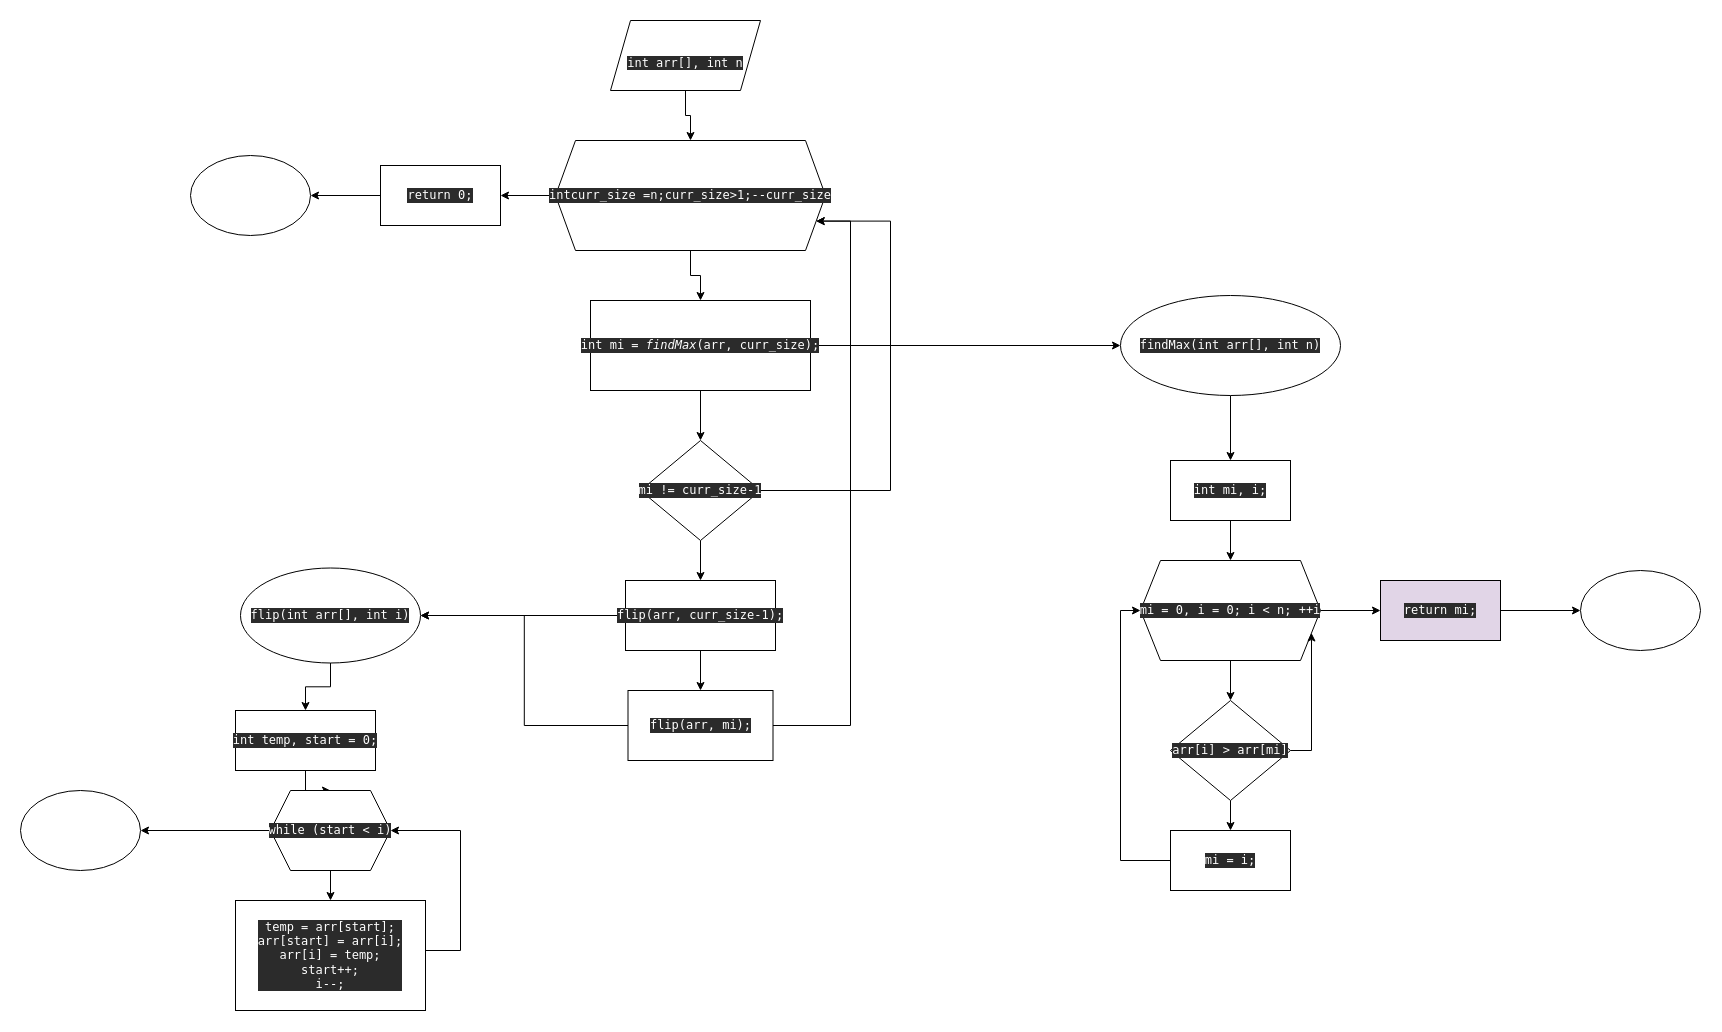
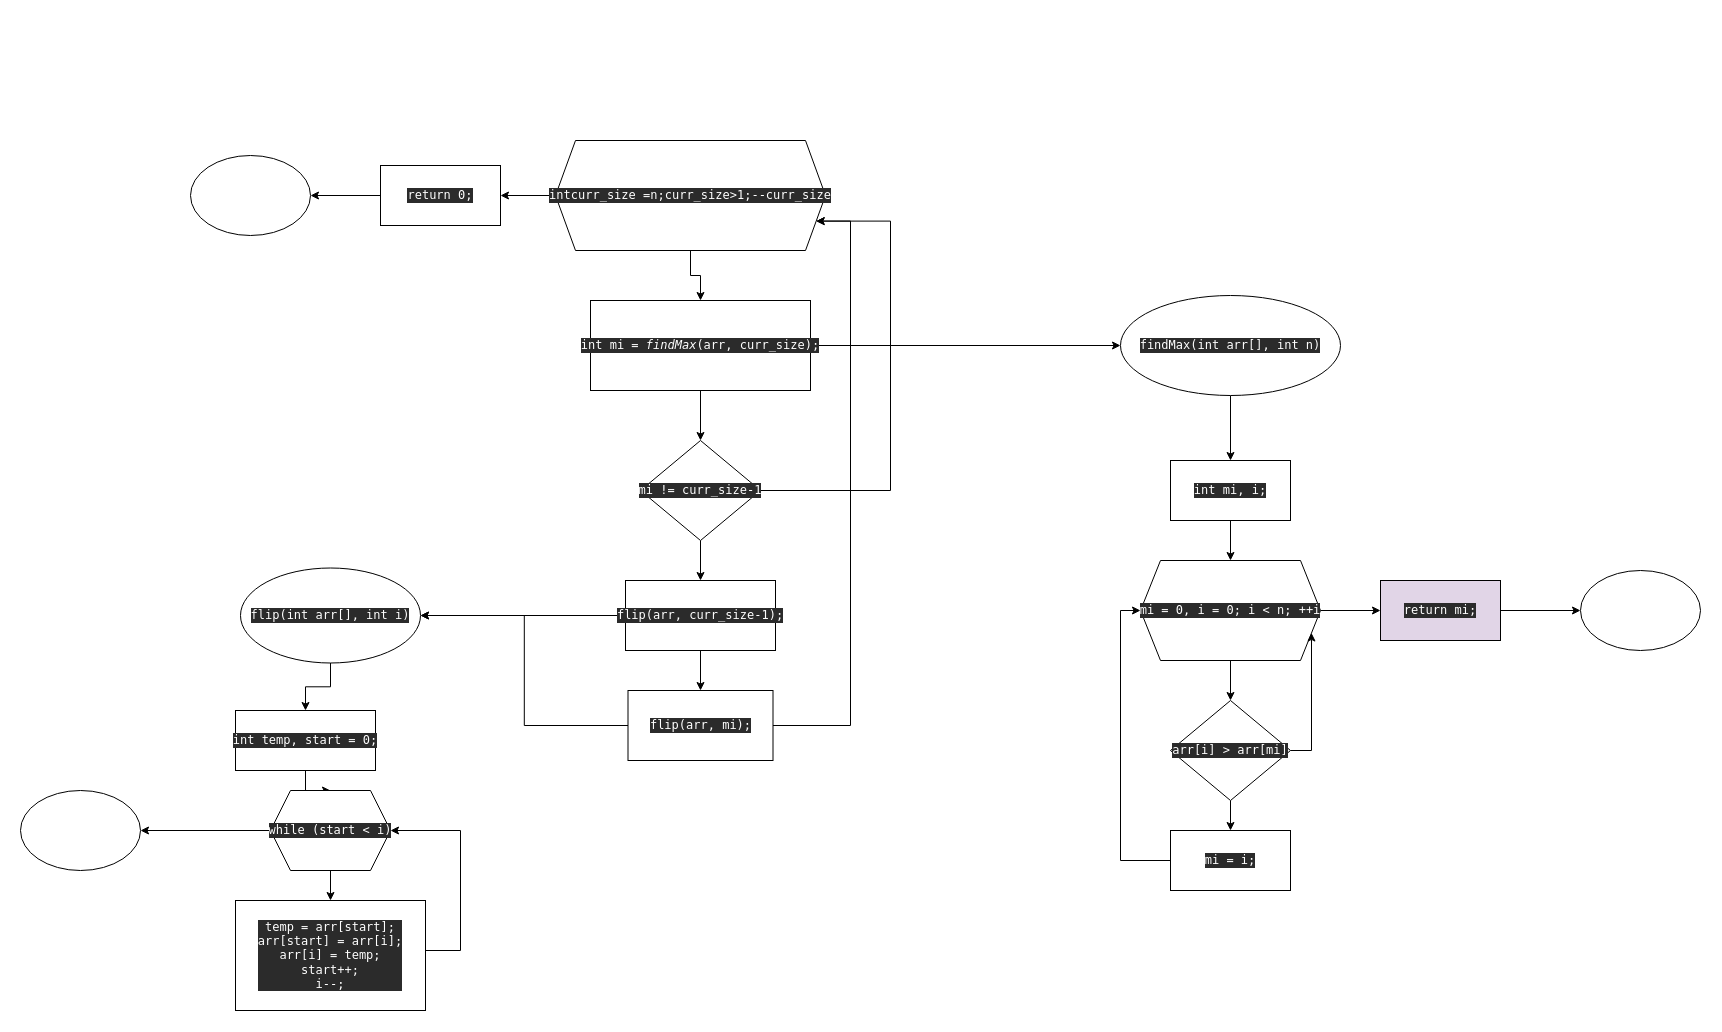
(686, 56) -> none
(686, 115) -> none
